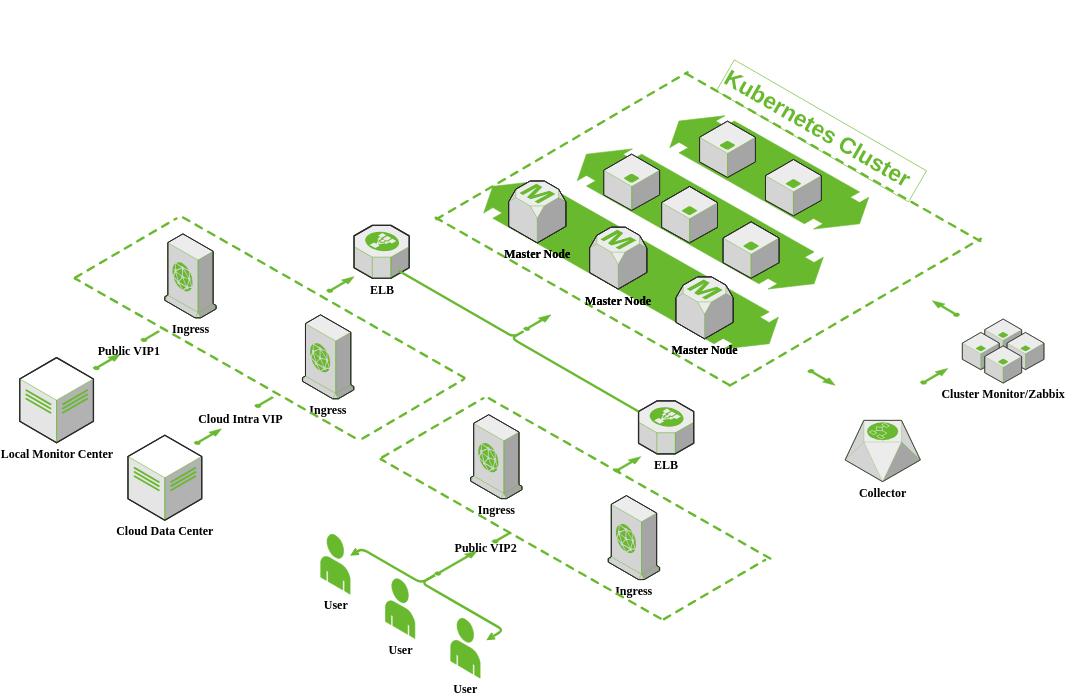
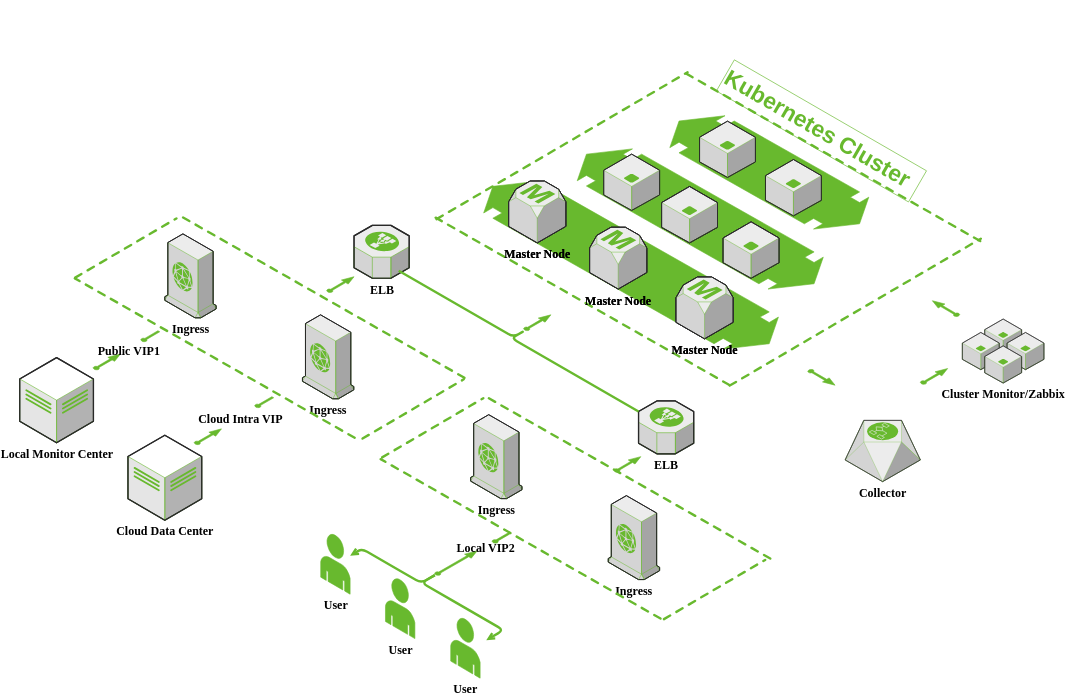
(486, 548) -> (486, 548)
